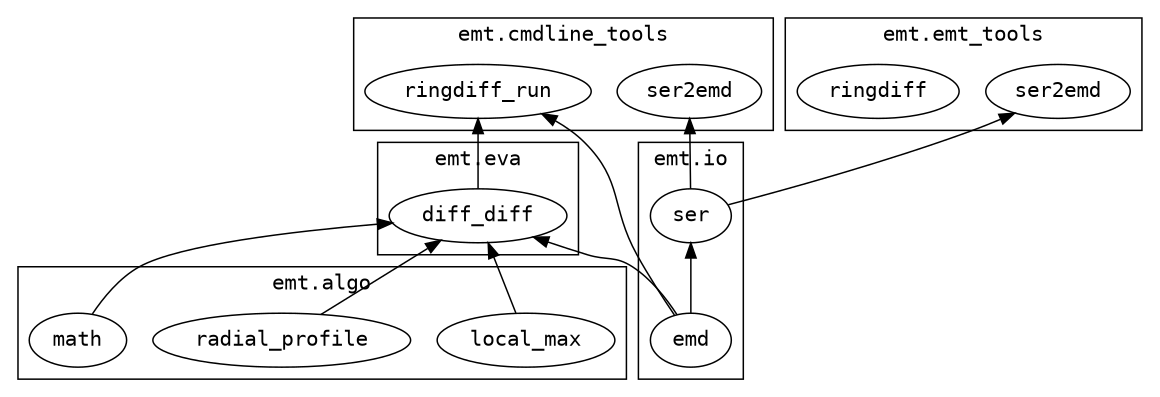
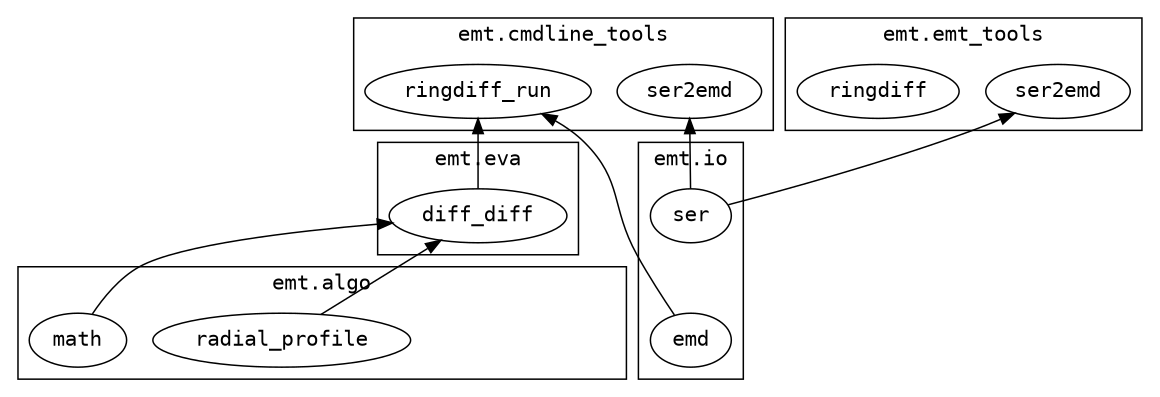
(600, 257) -> none
(691, 286) -> none
(526, 340) -> none
